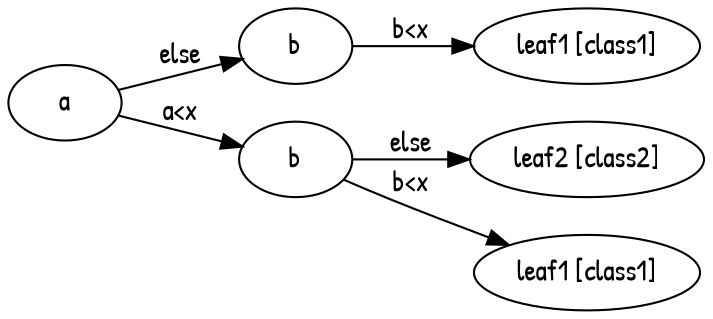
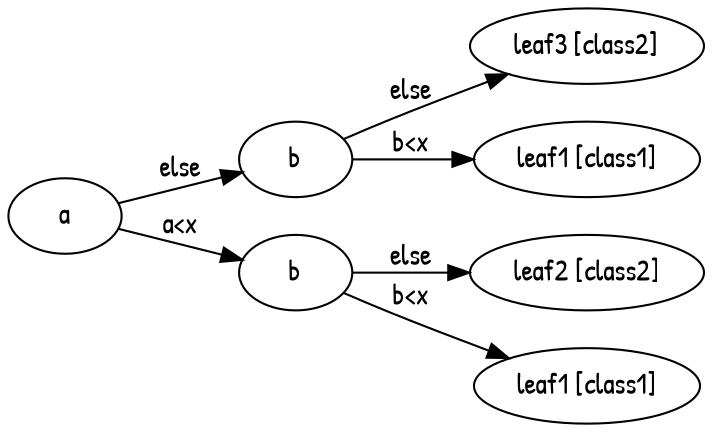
none -> (587, 46)
